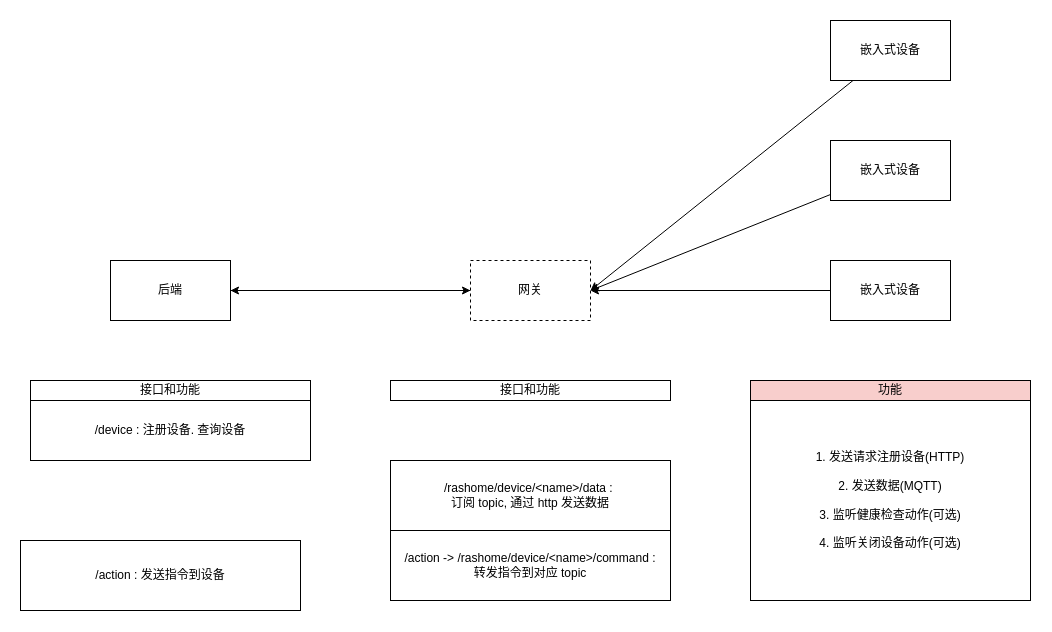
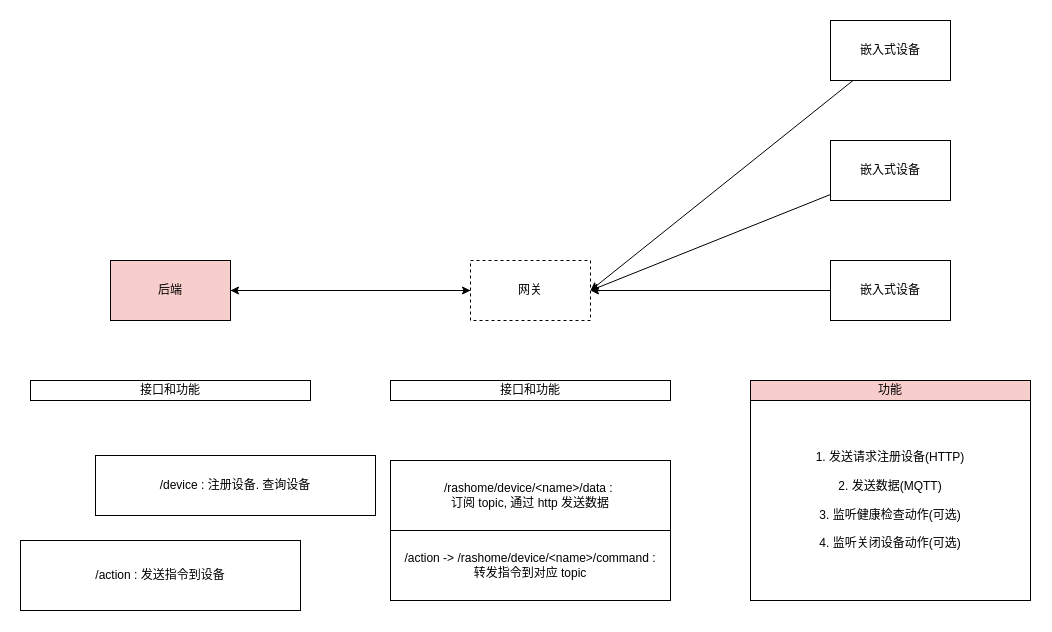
(171, 291) -> (171, 291)
(171, 431) -> (236, 486)
